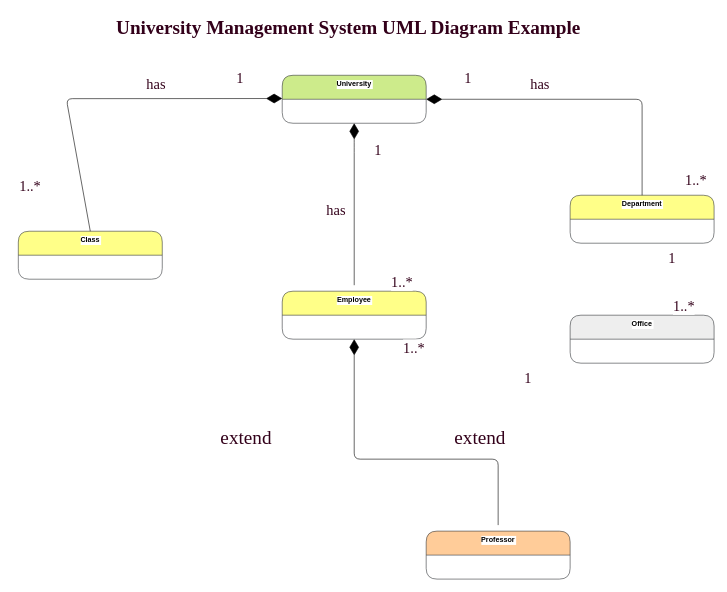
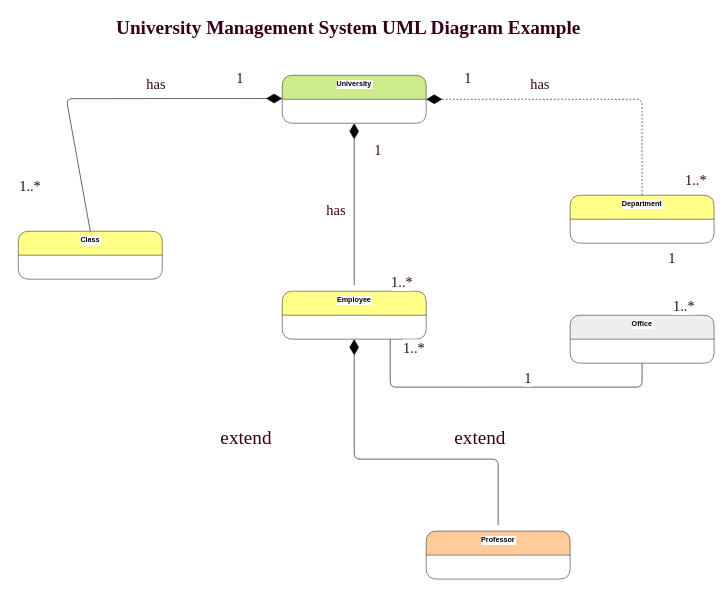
(589, 99) -> (589, 99)
none -> (505, 387)
